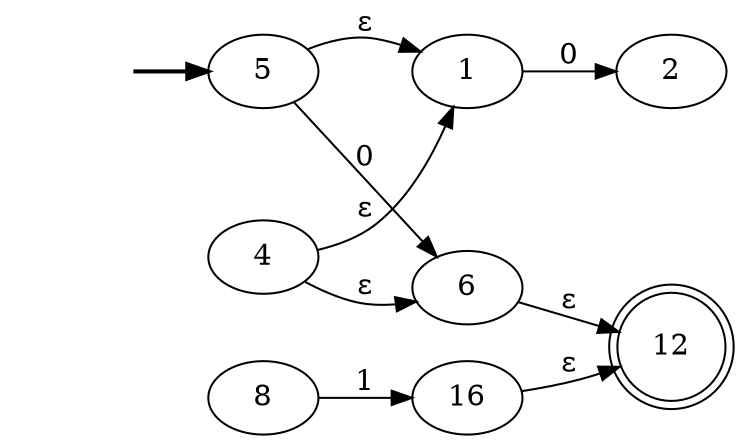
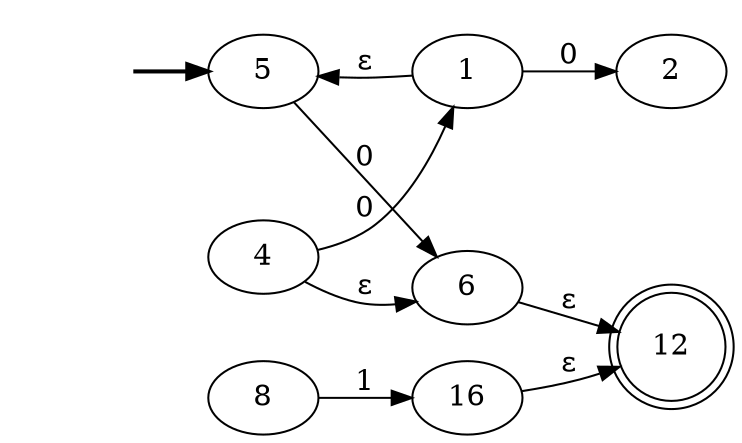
(354, 38) -> (376, 78)
(365, 209) -> (365, 209)
